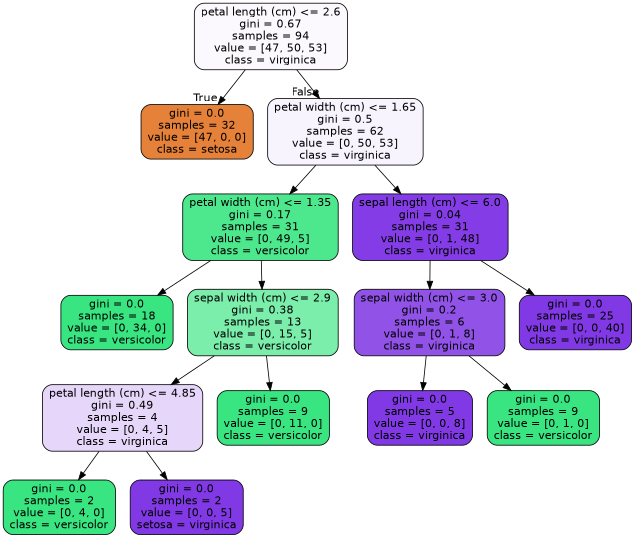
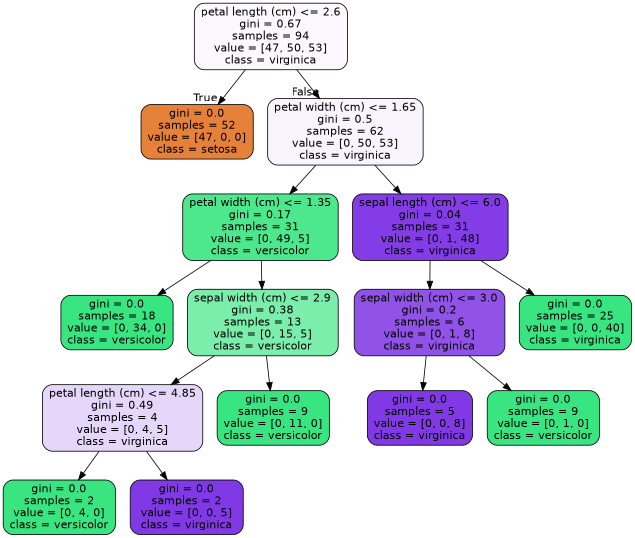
(197, 132) -> (197, 132)
(575, 323) -> (575, 323)
(187, 507) -> (187, 507)
